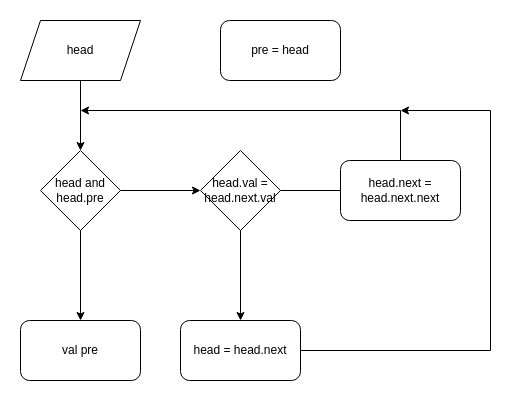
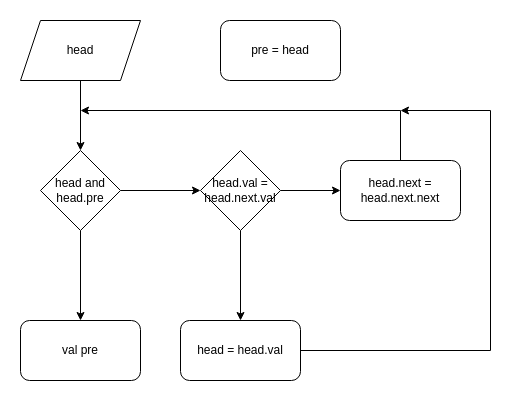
(335, 191) -> (332, 191)
(241, 351) -> (241, 351)
